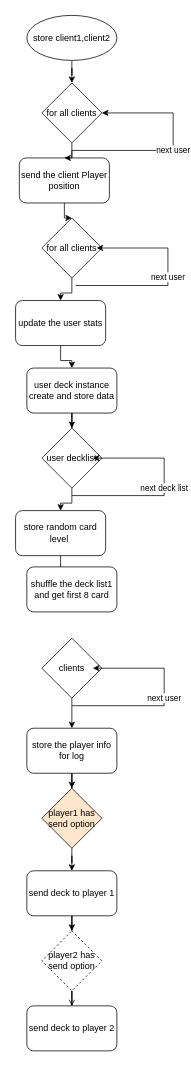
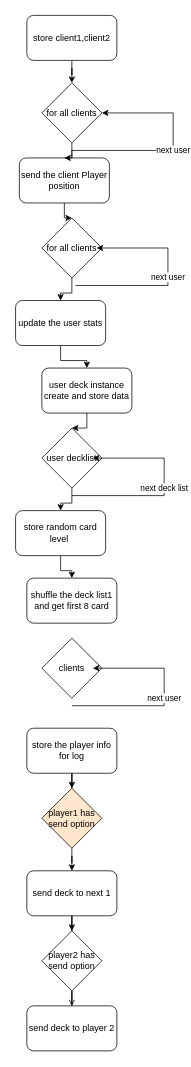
(72, 38) -> (72, 38)
(72, 390) -> (87, 390)
(72, 589) -> (72, 600)
(72, 721) -> none
(72, 893) -> (72, 893)
(72, 960) -> (72, 960)
